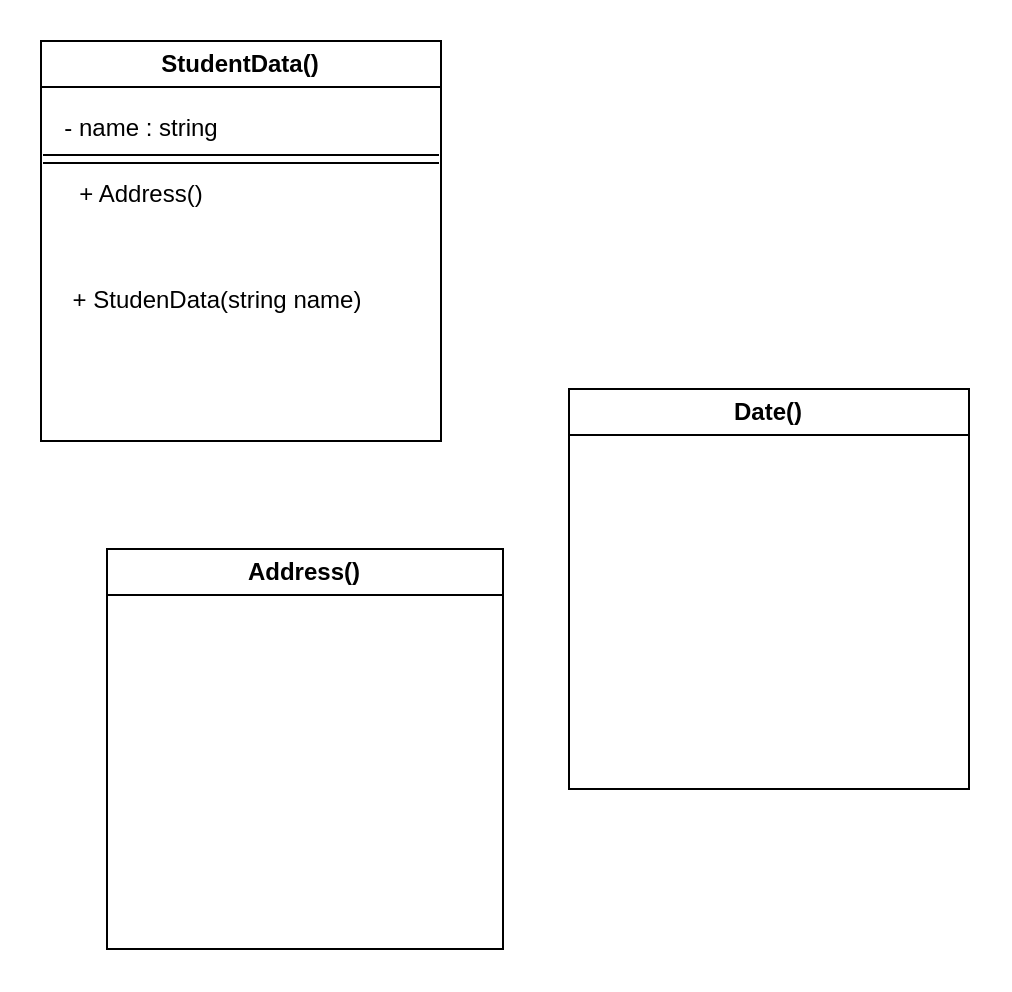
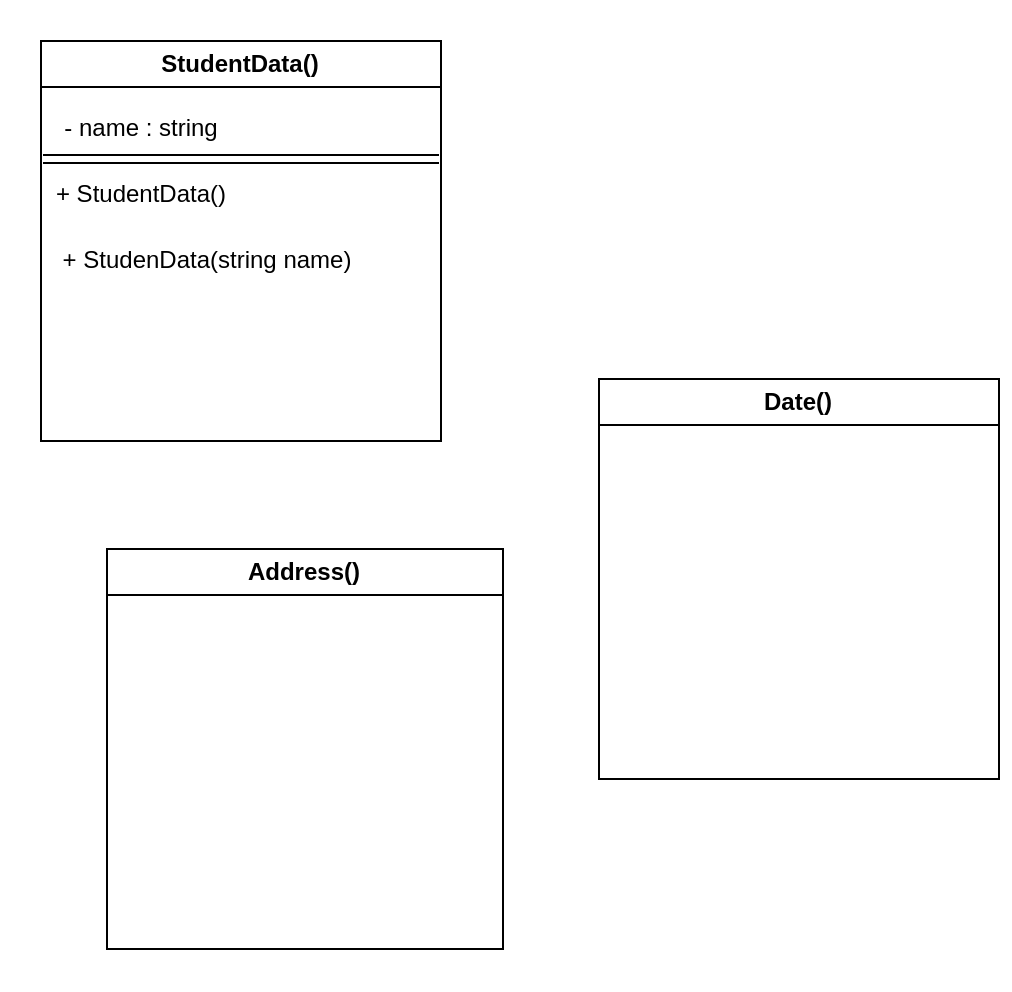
(142, 195) -> (142, 195)
(216, 300) -> (206, 260)
(769, 589) -> (799, 579)
